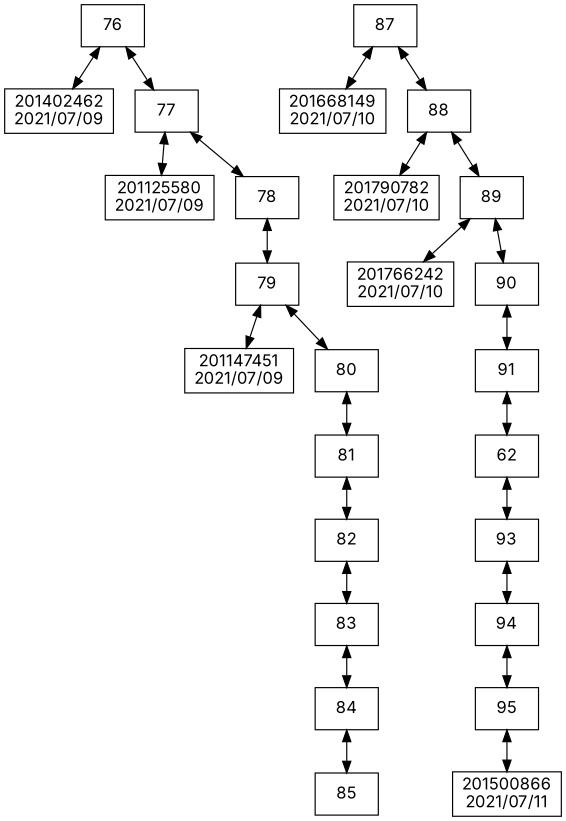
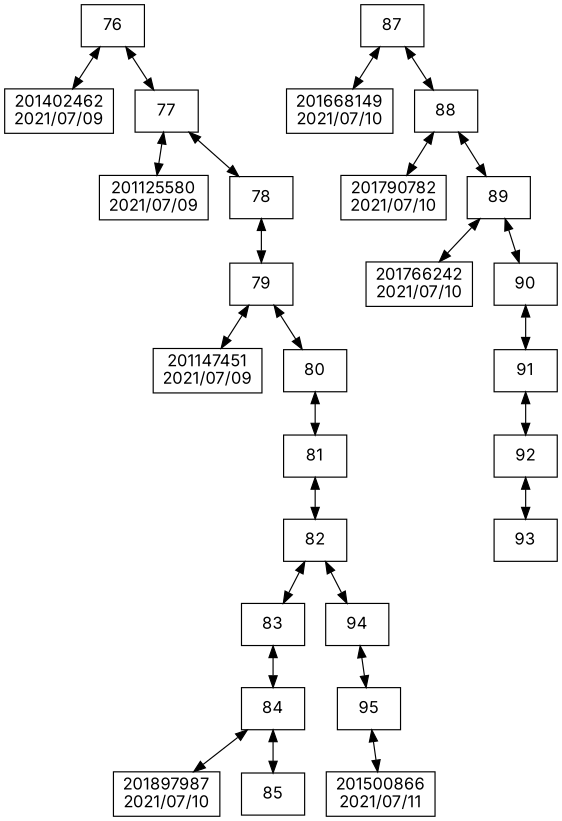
(507, 456) -> (526, 456)
(507, 582) -> (336, 582)
none -> (167, 794)
